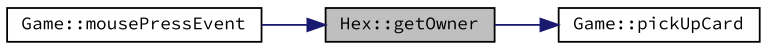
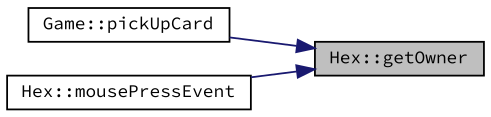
(134, 25) -> (129, 93)
(518, 25) -> (263, 42)
